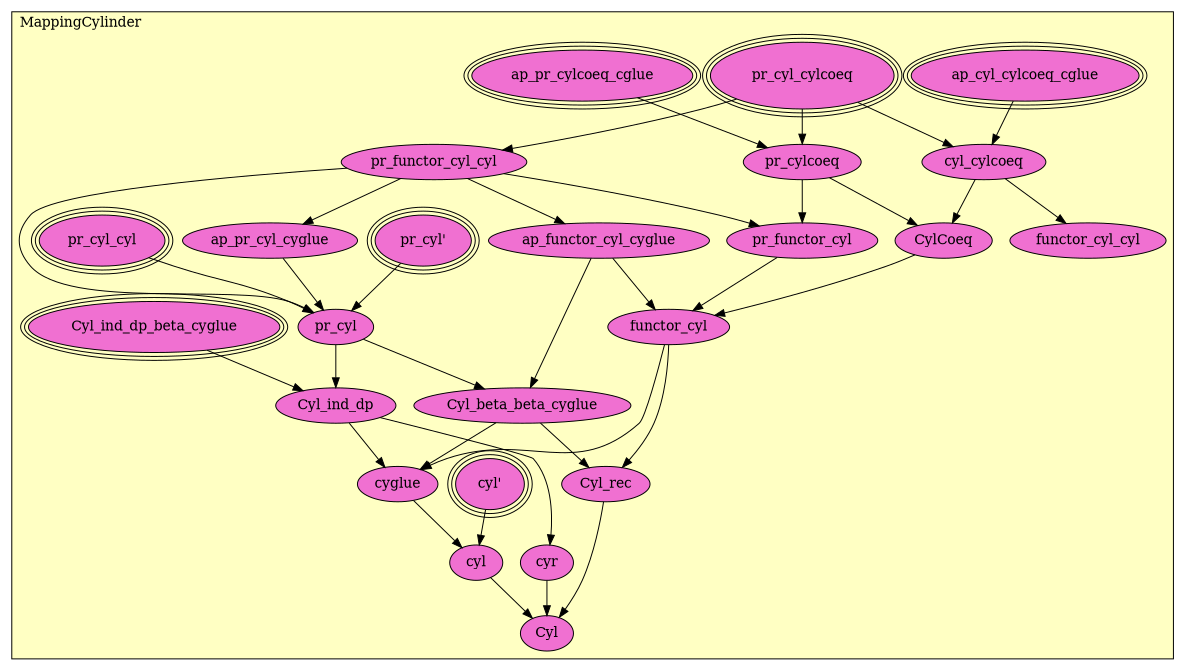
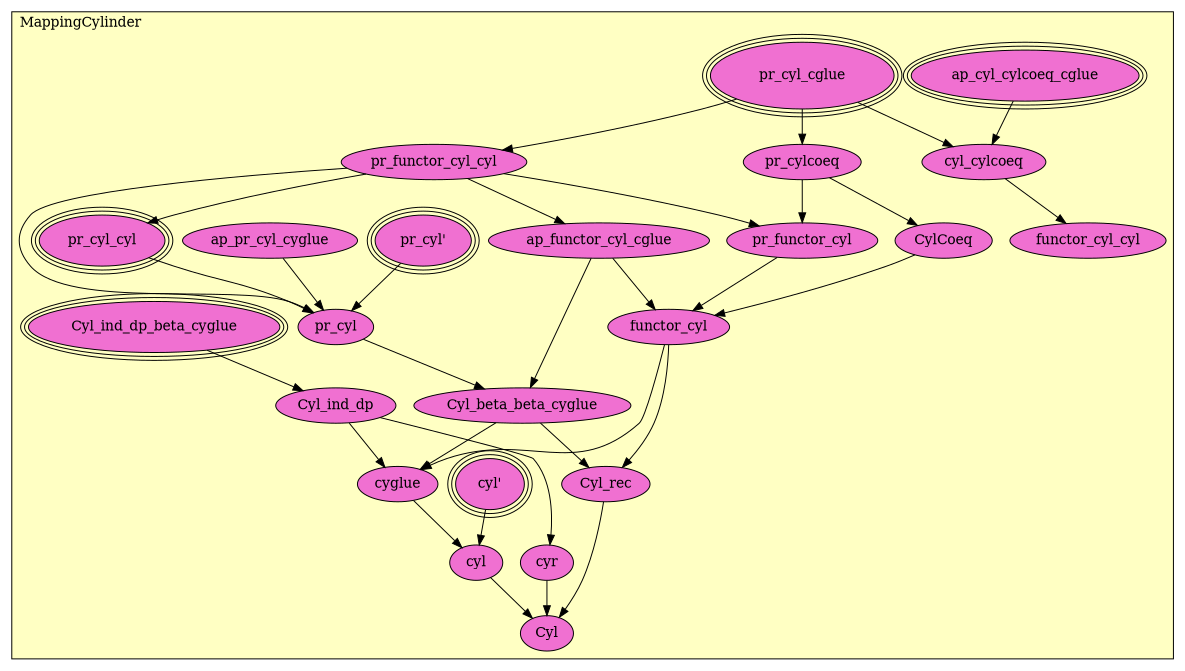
(582, 76) -> none
(802, 76) -> (802, 76)
(966, 197) -> none
(356, 199) -> (261, 194)
(599, 241) -> (599, 241)
(336, 361) -> none
